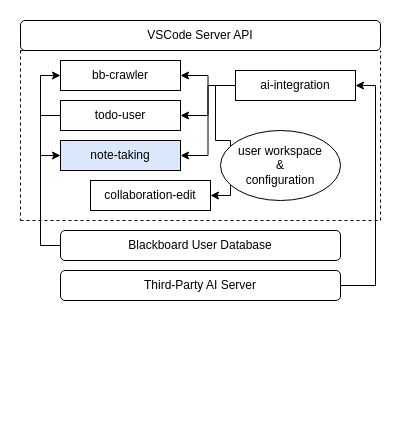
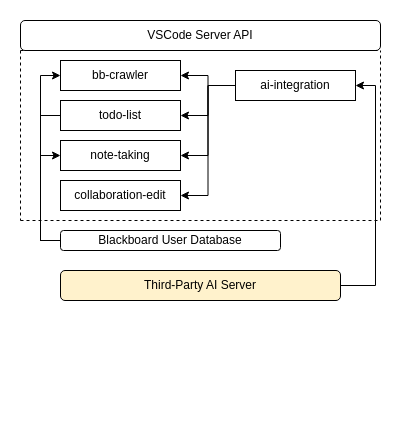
(121, 116) -> (121, 116)
(121, 156) -> (121, 156)
(281, 166) -> none
(151, 196) -> (121, 196)
(201, 246) -> (171, 241)
(201, 286) -> (201, 286)
